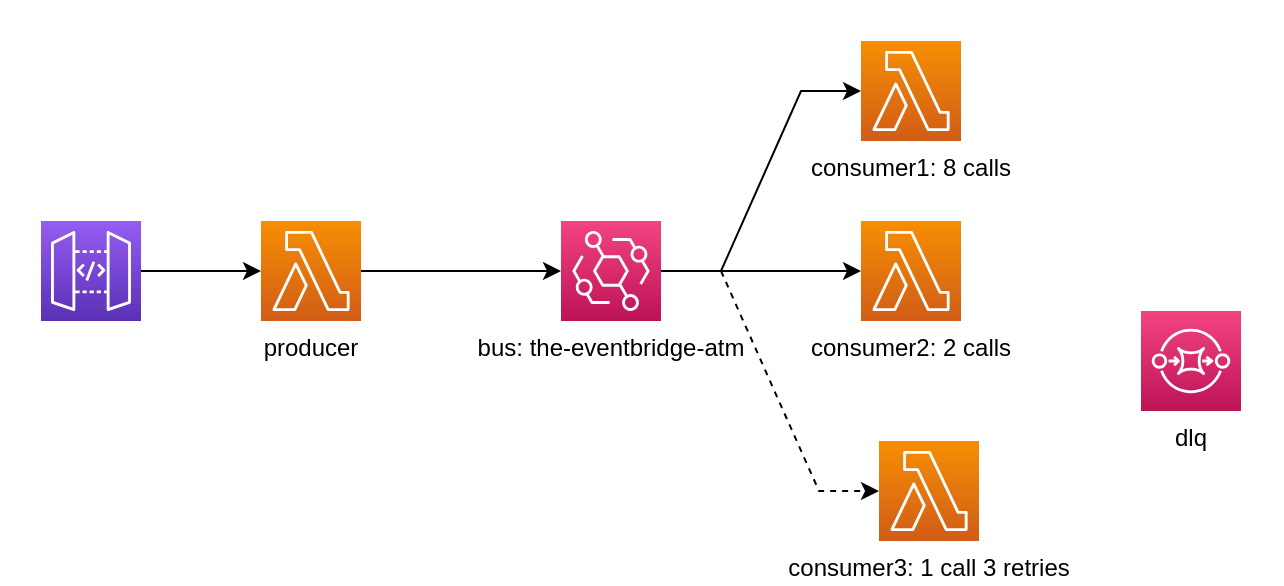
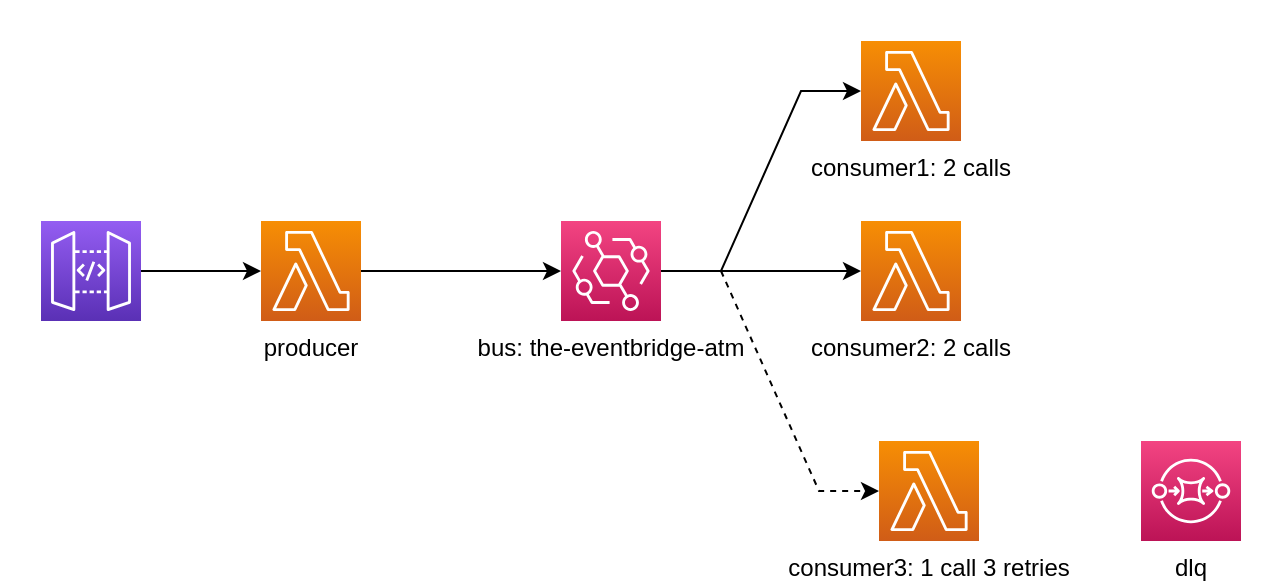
(912, 169) -> (912, 169)
(1191, 361) -> (1191, 491)
